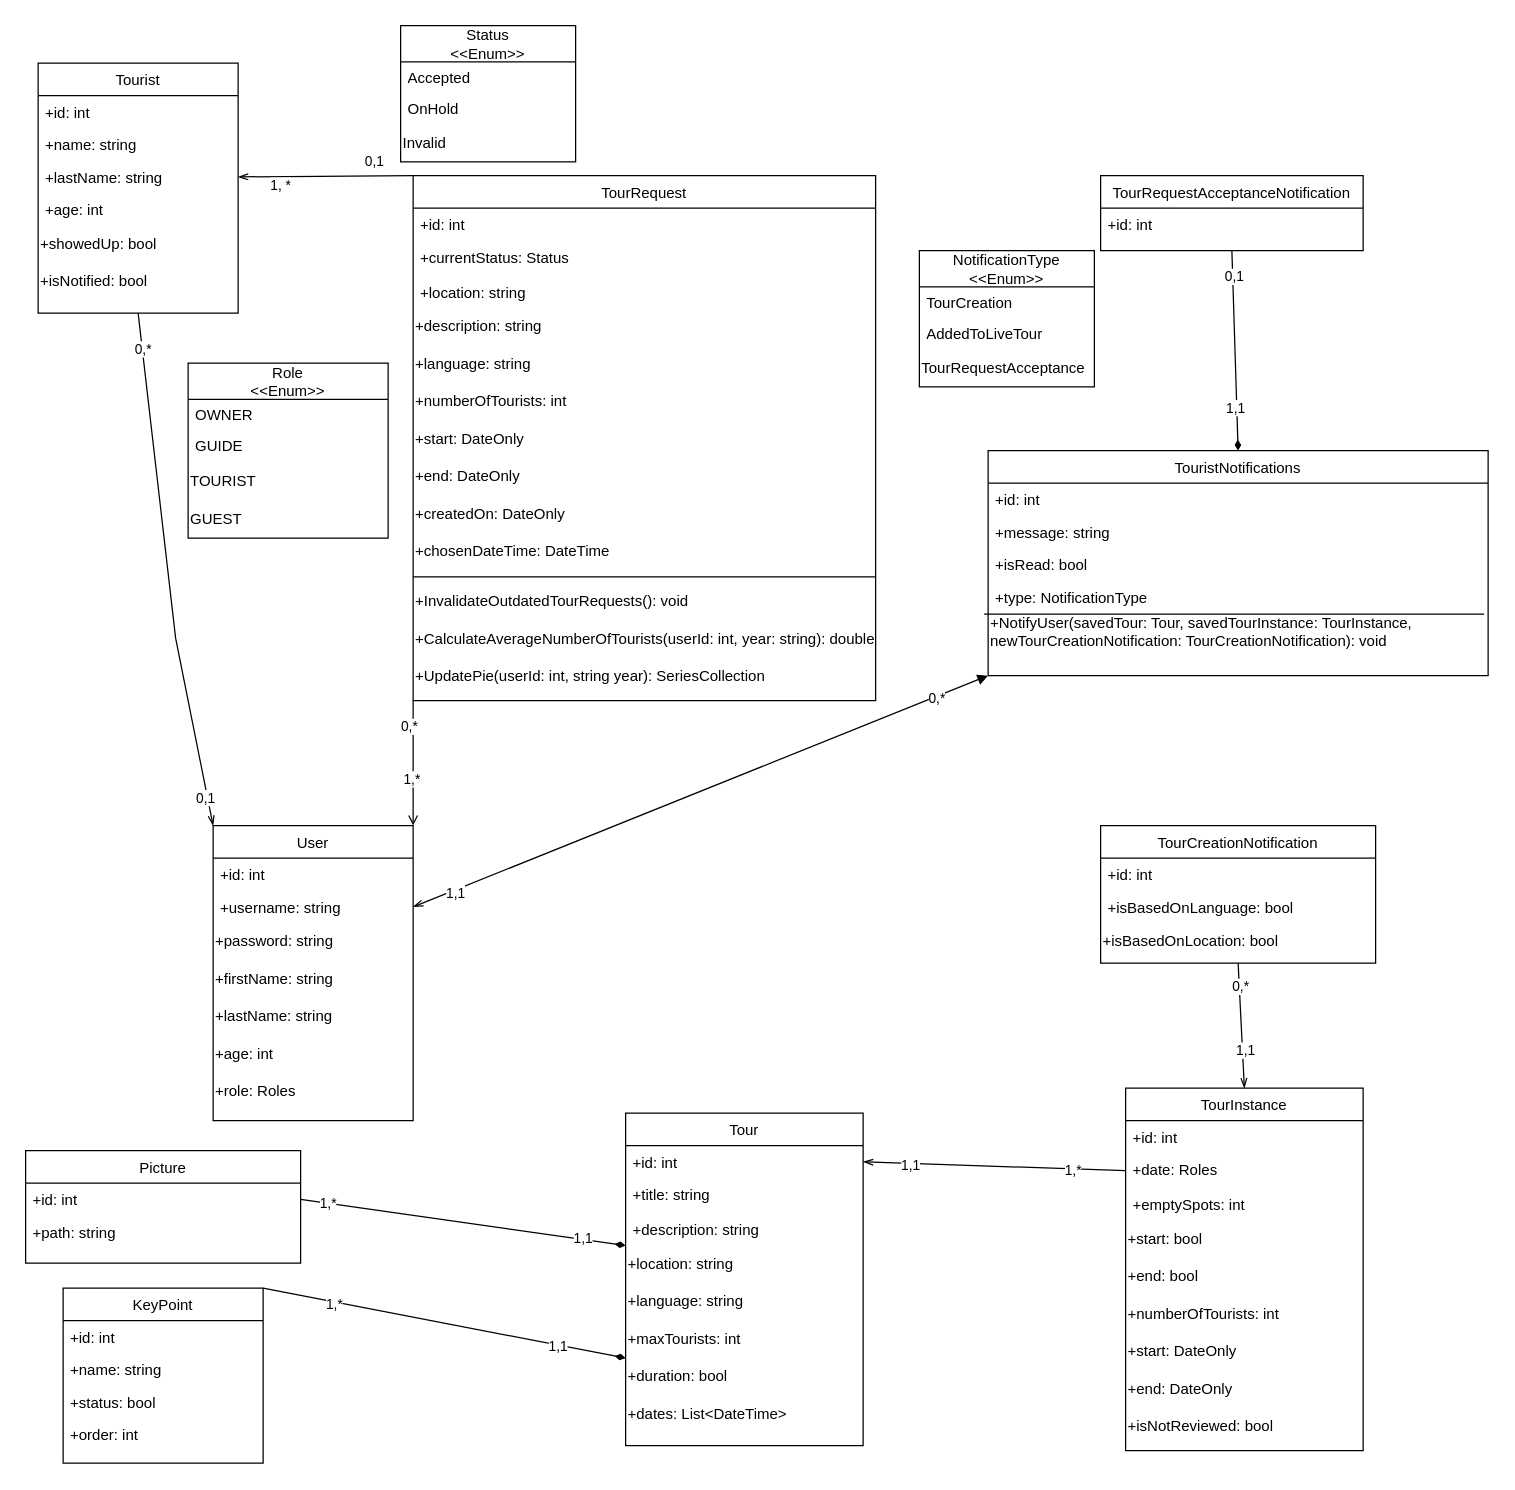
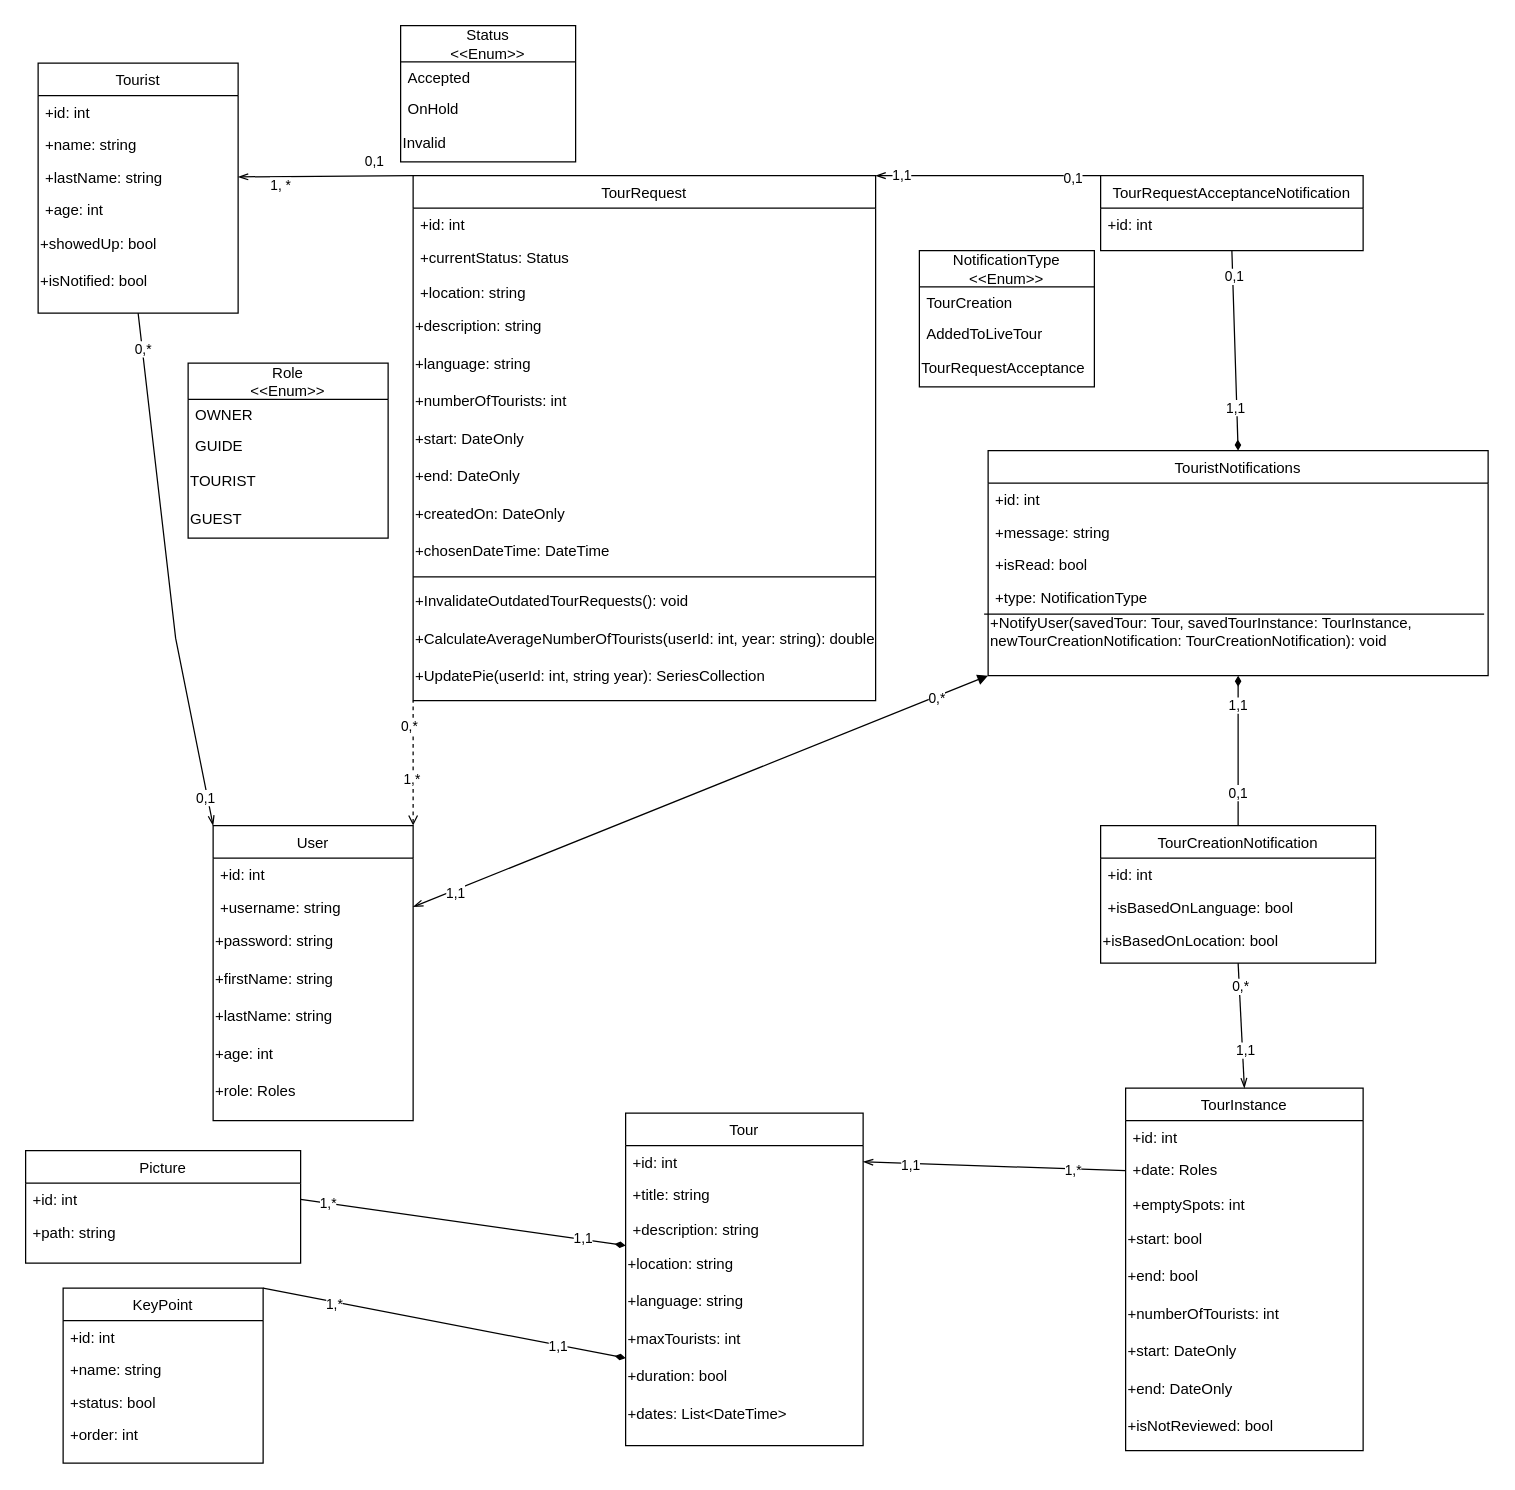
none -> (990, 176)
none -> (1238, 747)
(413, 753) -> (413, 753)
